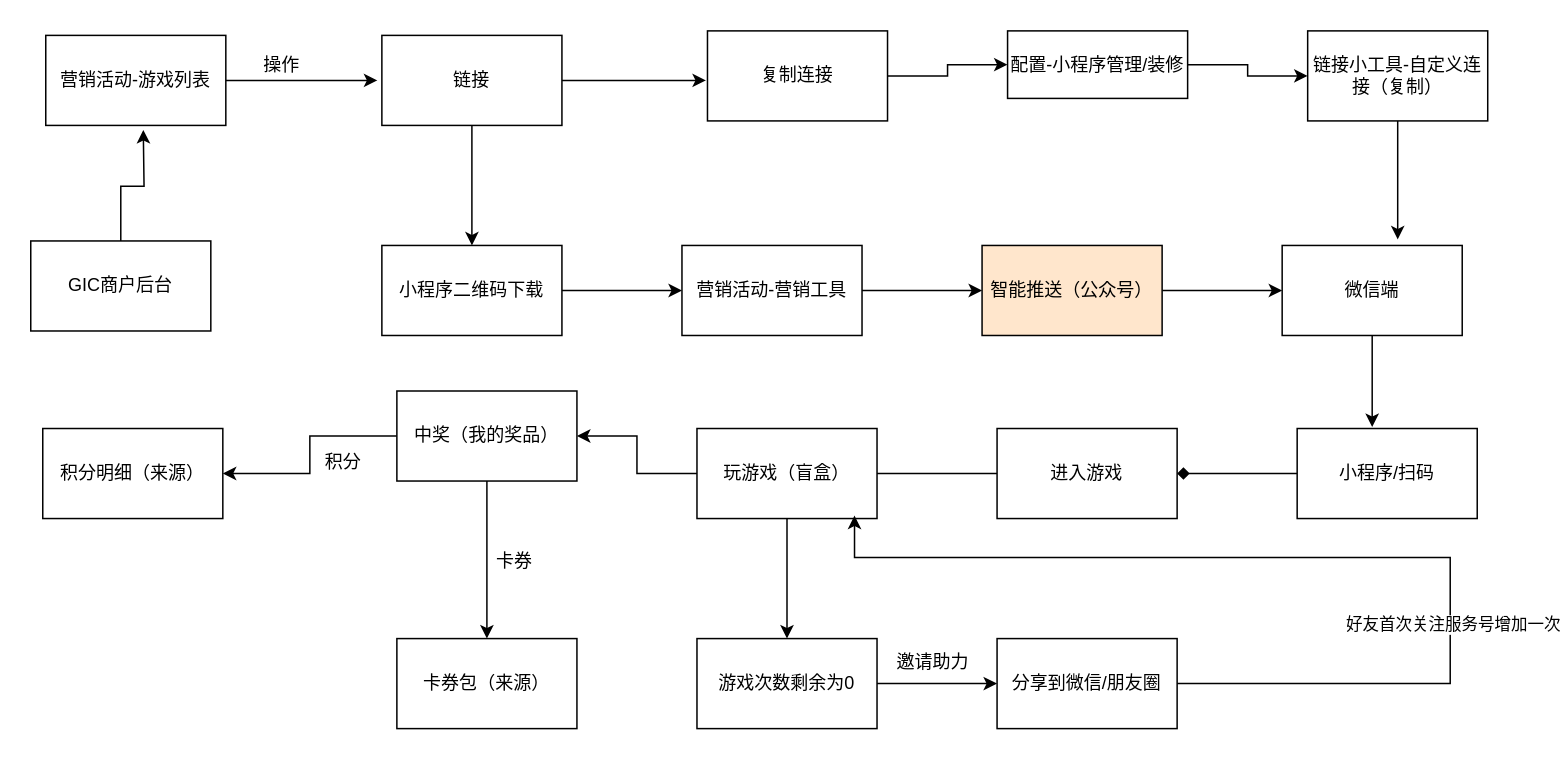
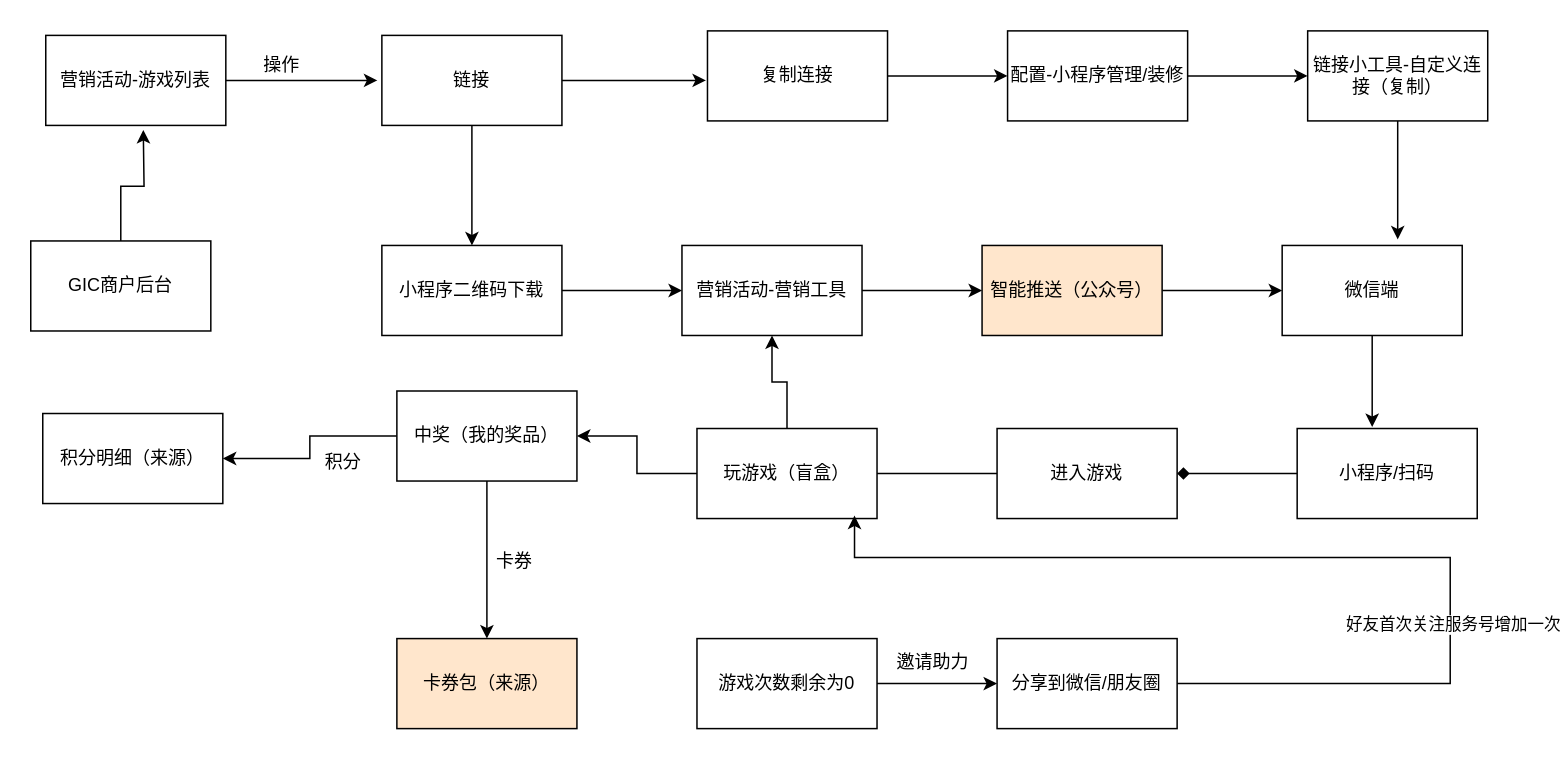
(1097, 65) -> (1097, 76)
(133, 473) -> (133, 458)
(787, 573) -> (785, 382)
(487, 683) -> (487, 683)
